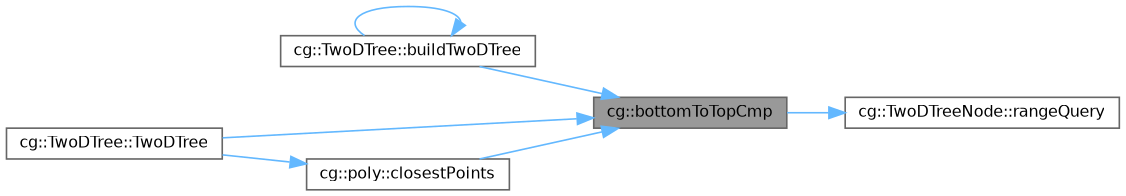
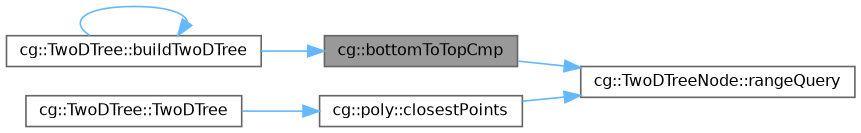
(400, 128) -> none
(541, 145) -> (543, 99)
